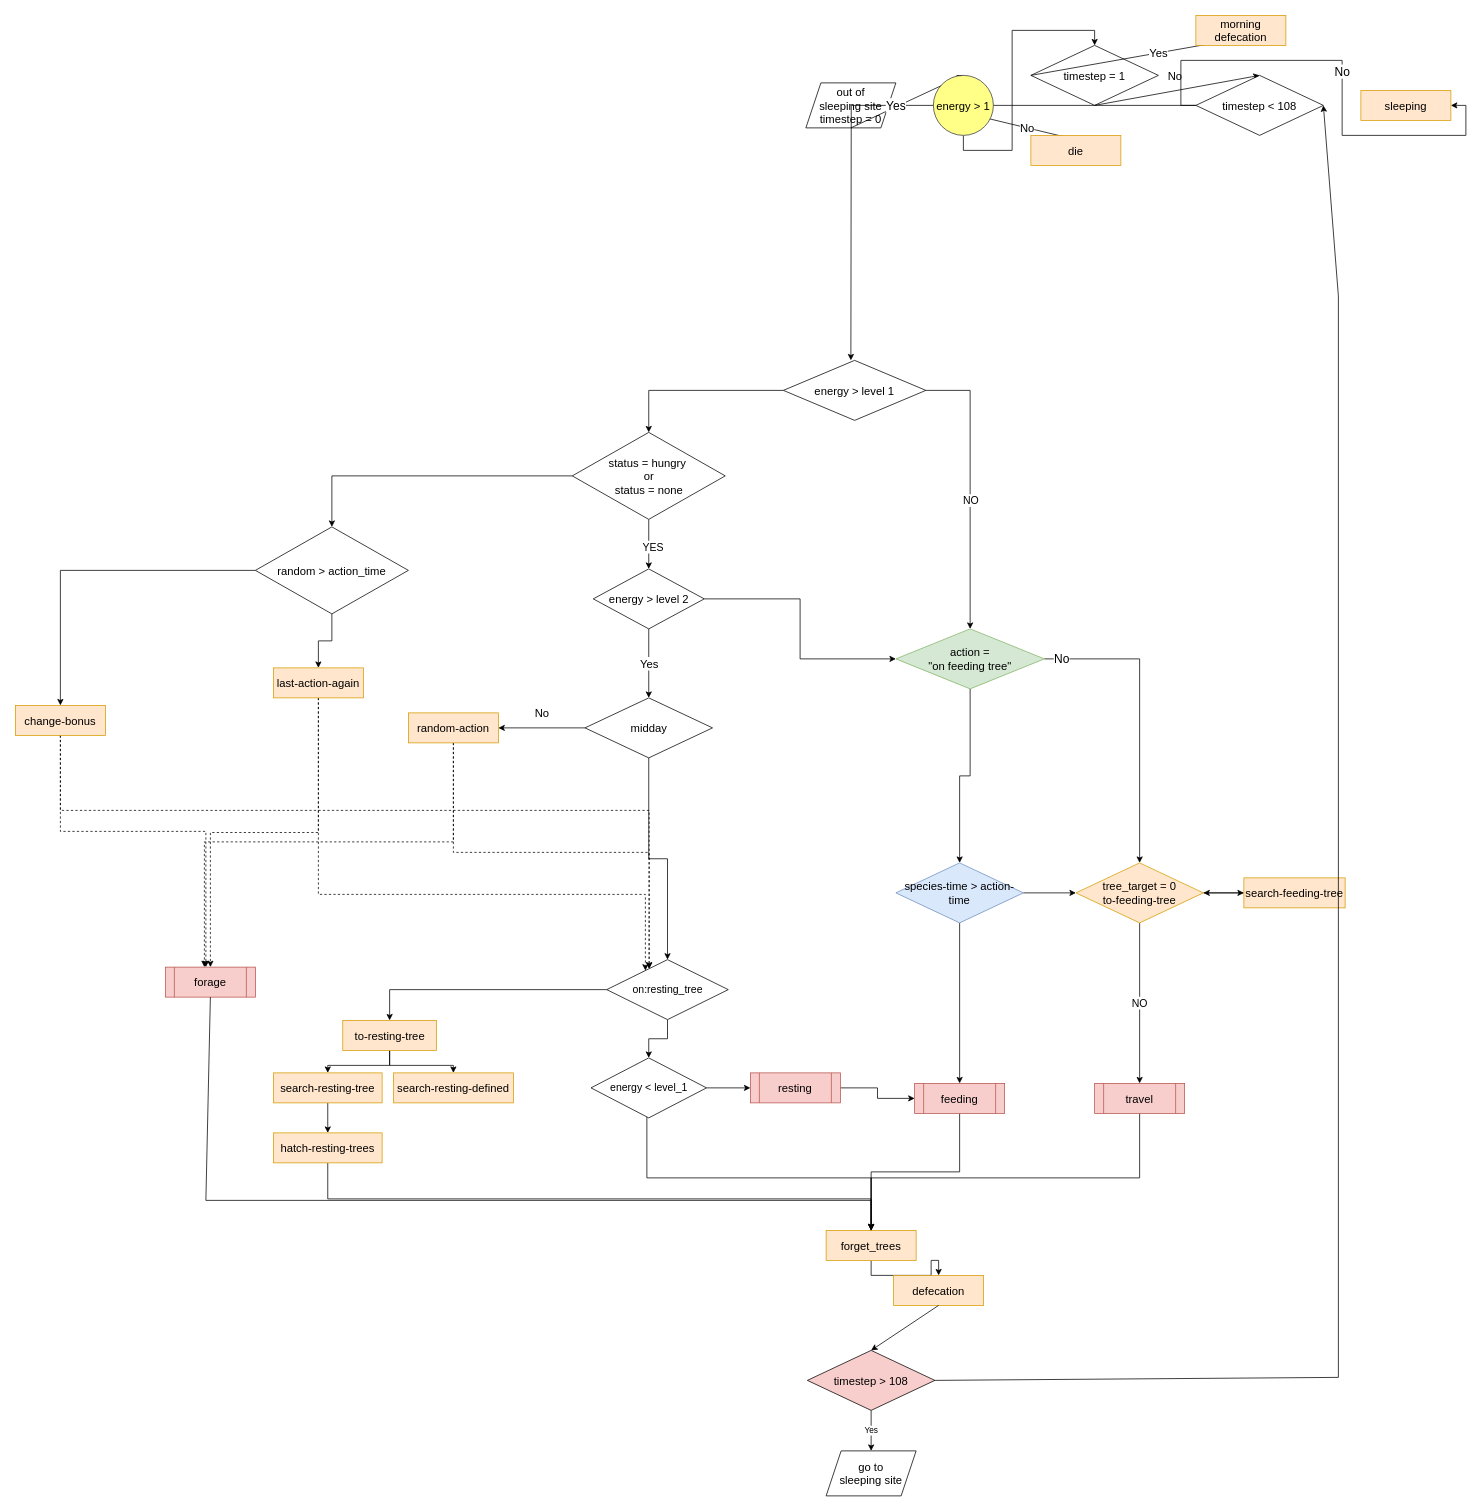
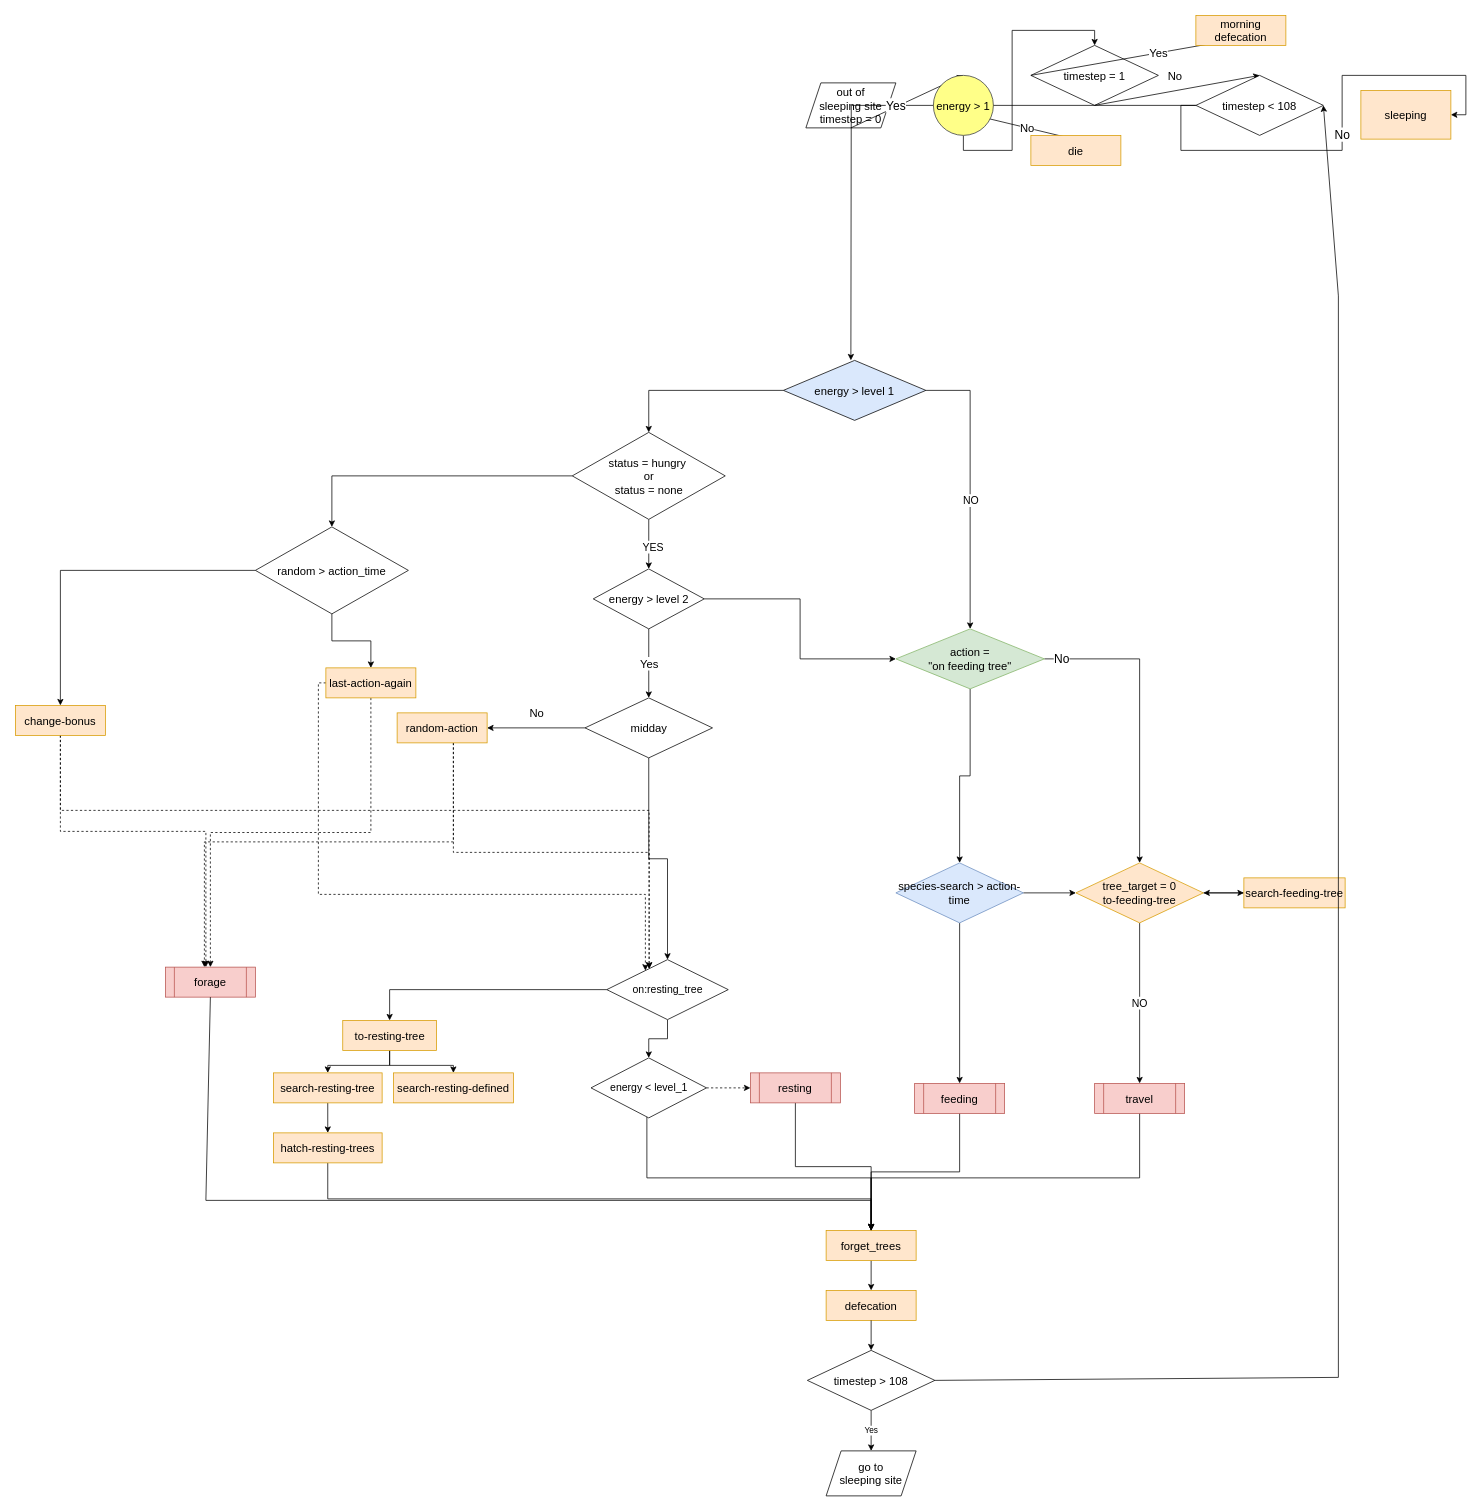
(1406, 105) -> (1406, 115)
(855, 390) -> (855, 390)
(318, 683) -> (371, 683)
(453, 728) -> (442, 728)
(960, 893) -> (960, 893)
(726, 1088) -> (726, 1088)
(888, 1098) -> (802, 1167)
(939, 1290) -> (871, 1305)
(871, 1380) -> (871, 1380)
